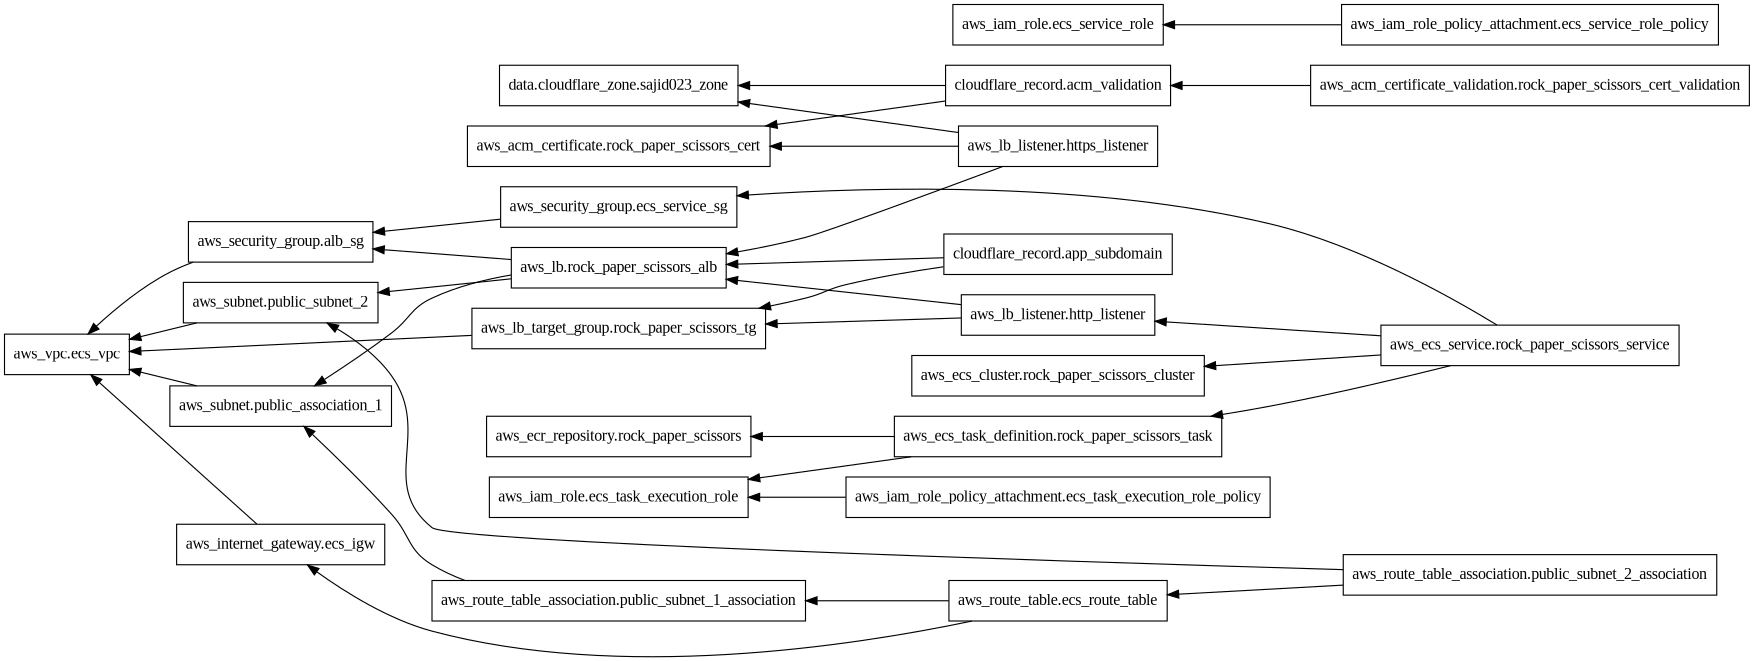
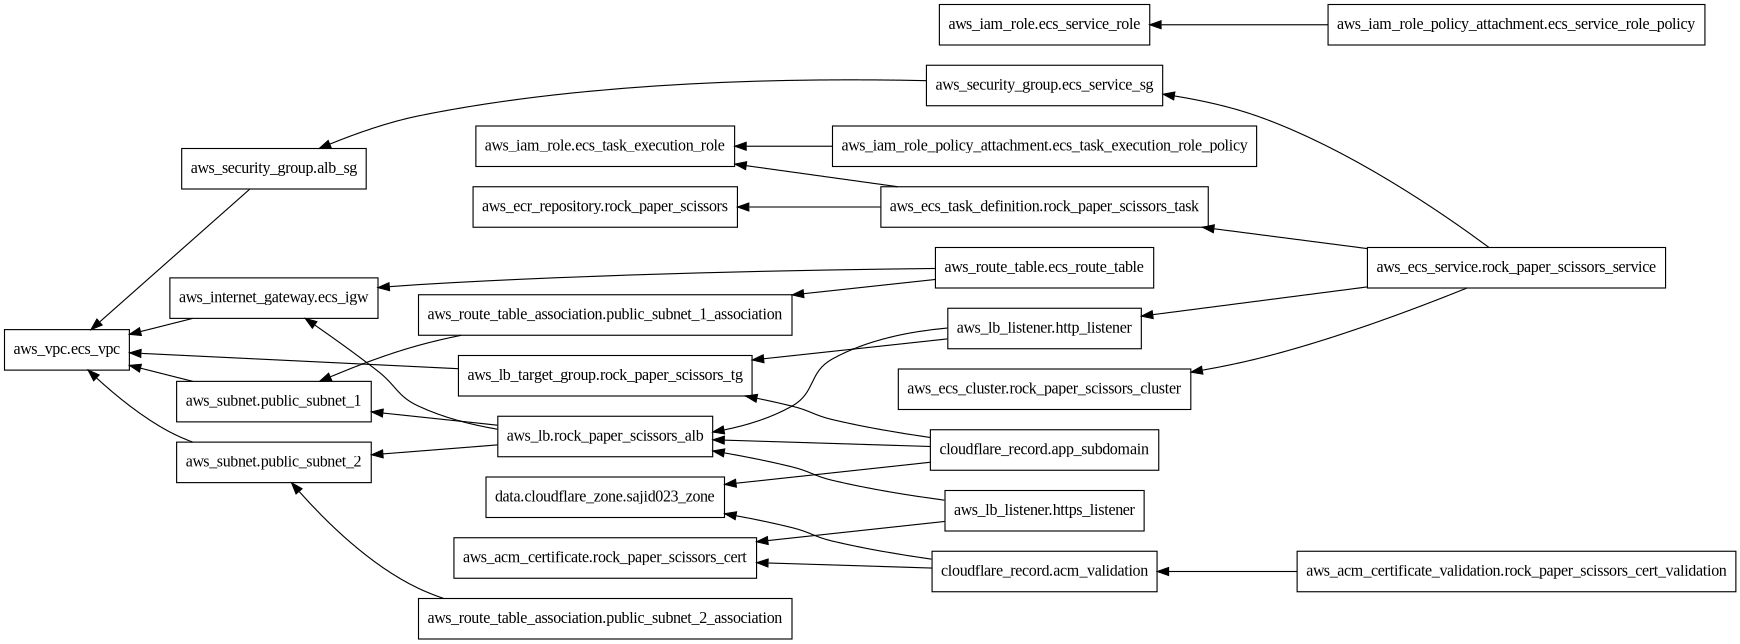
(864, 119) -> (833, 473)
(448, 255) -> (399, 392)
(281, 406) -> (274, 402)
(1261, 590) -> none
